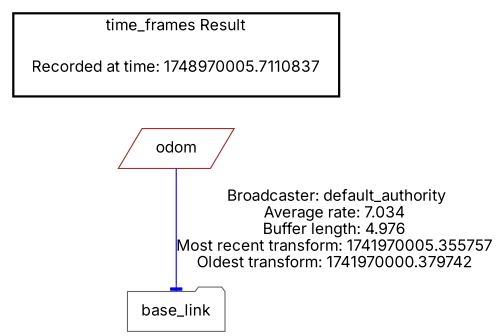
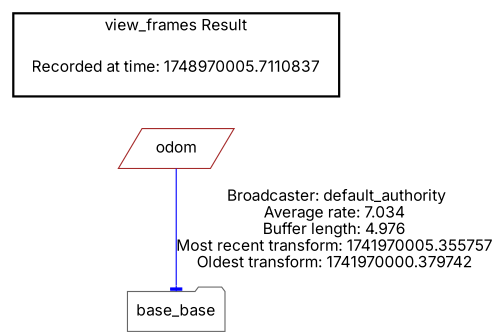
(176, 26) -> (176, 26)
(176, 311) -> (176, 311)
